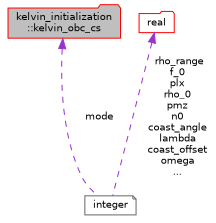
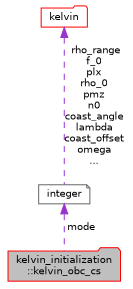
(157, 23) -> (64, 18)
(66, 126) -> (64, 233)
